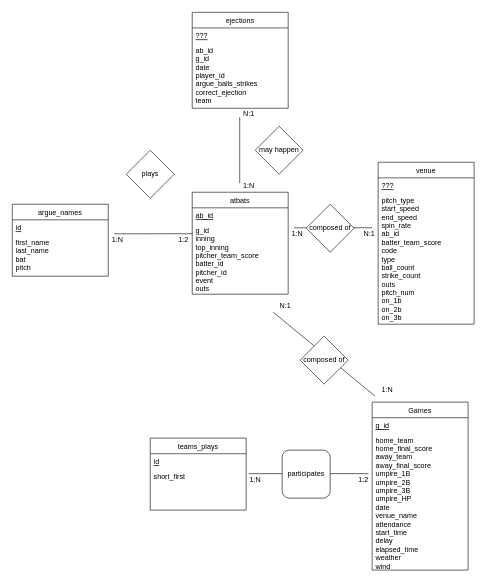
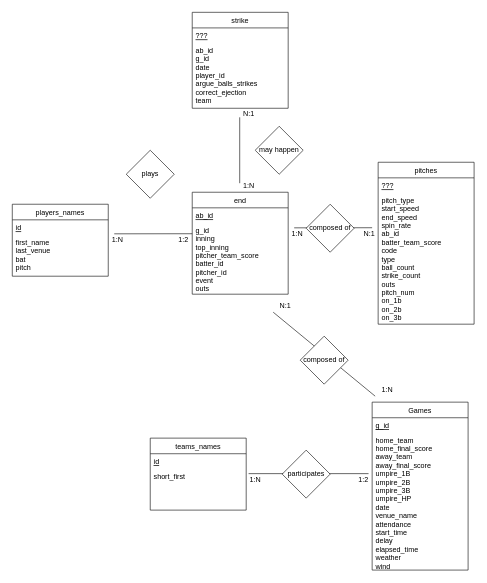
(240, 20) -> (240, 20)
(426, 170) -> (426, 170)
(240, 200) -> (240, 200)
(60, 212) -> (60, 212)
(35, 242) -> (35, 242)
(198, 446) -> (198, 446)
(306, 474) -> (306, 474)
